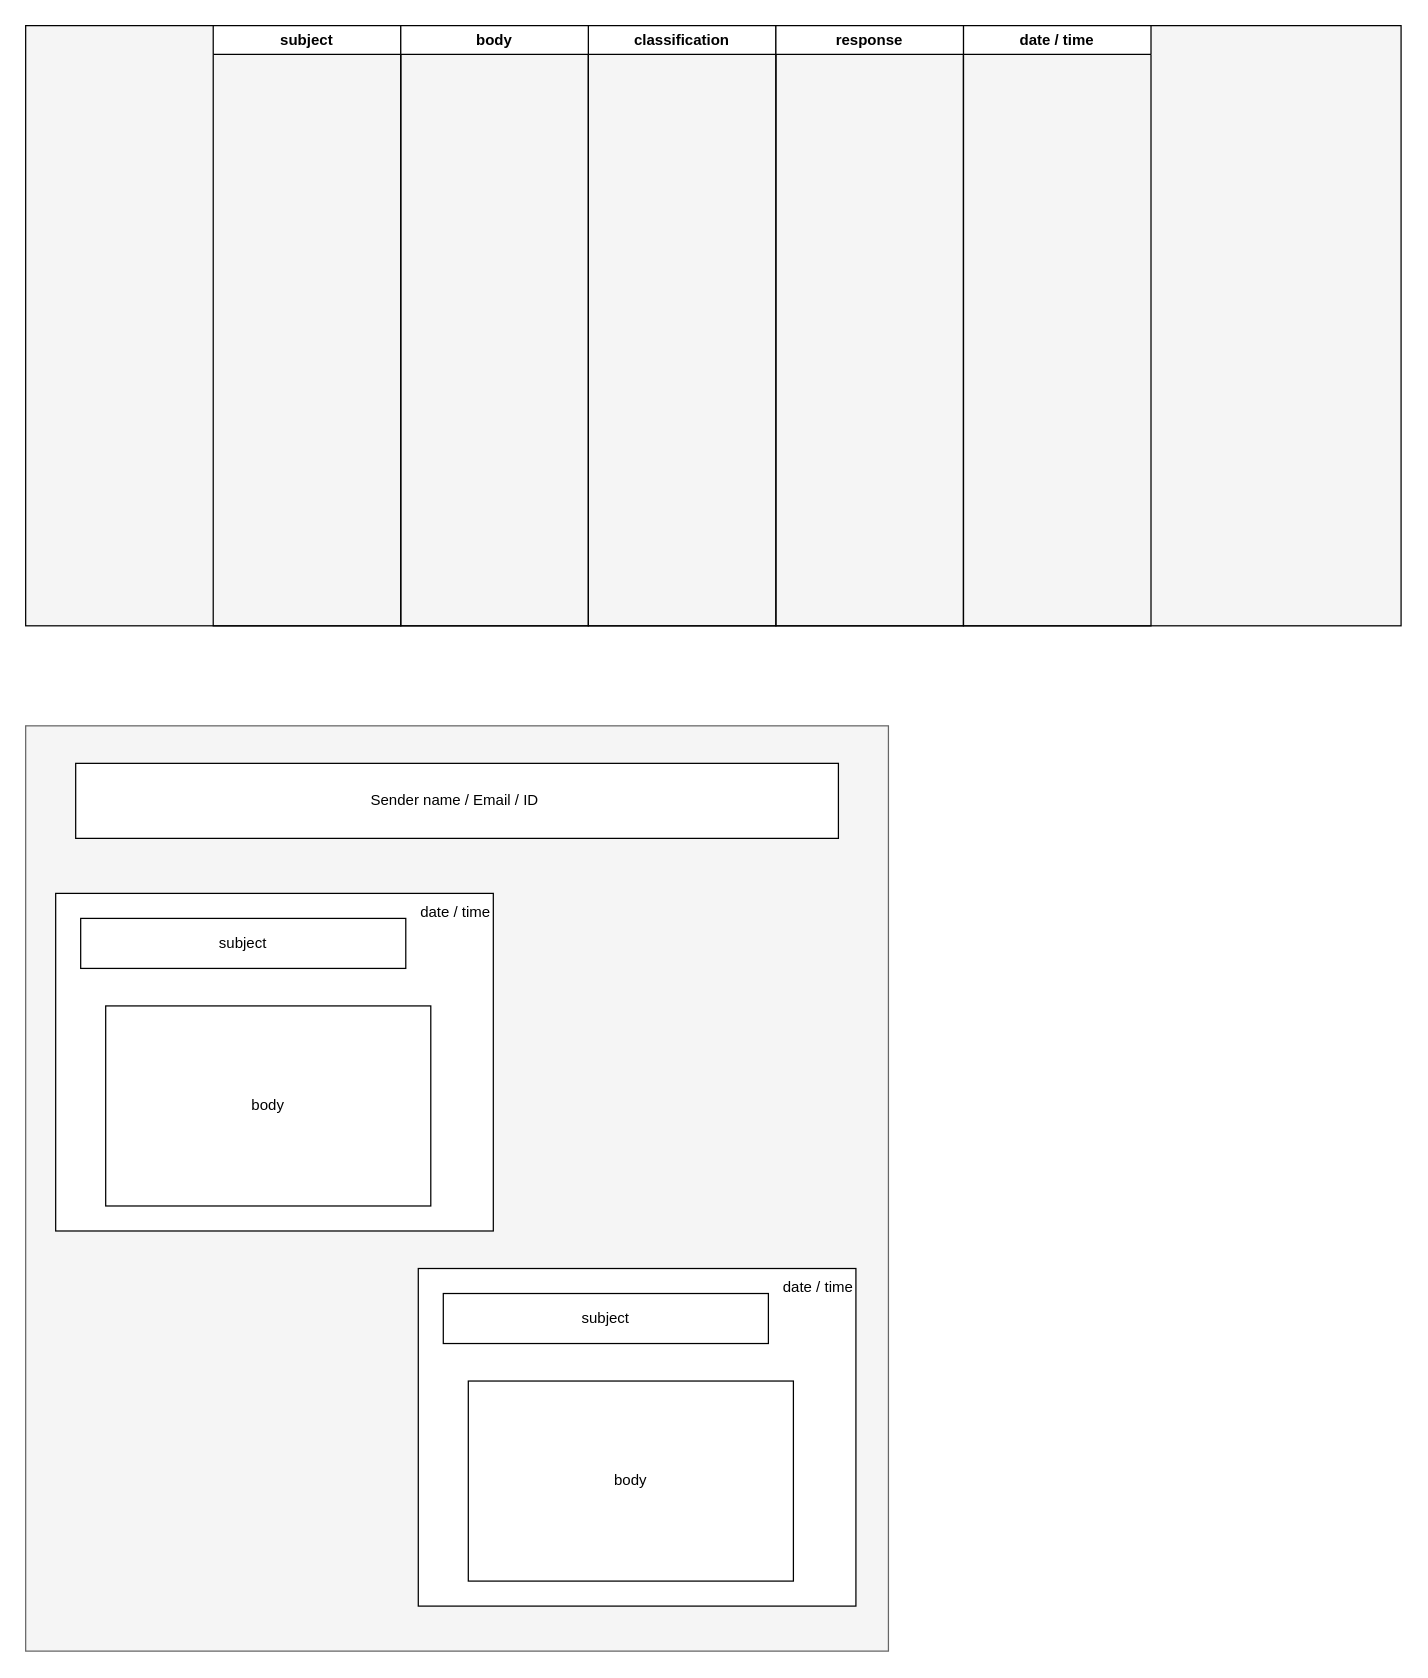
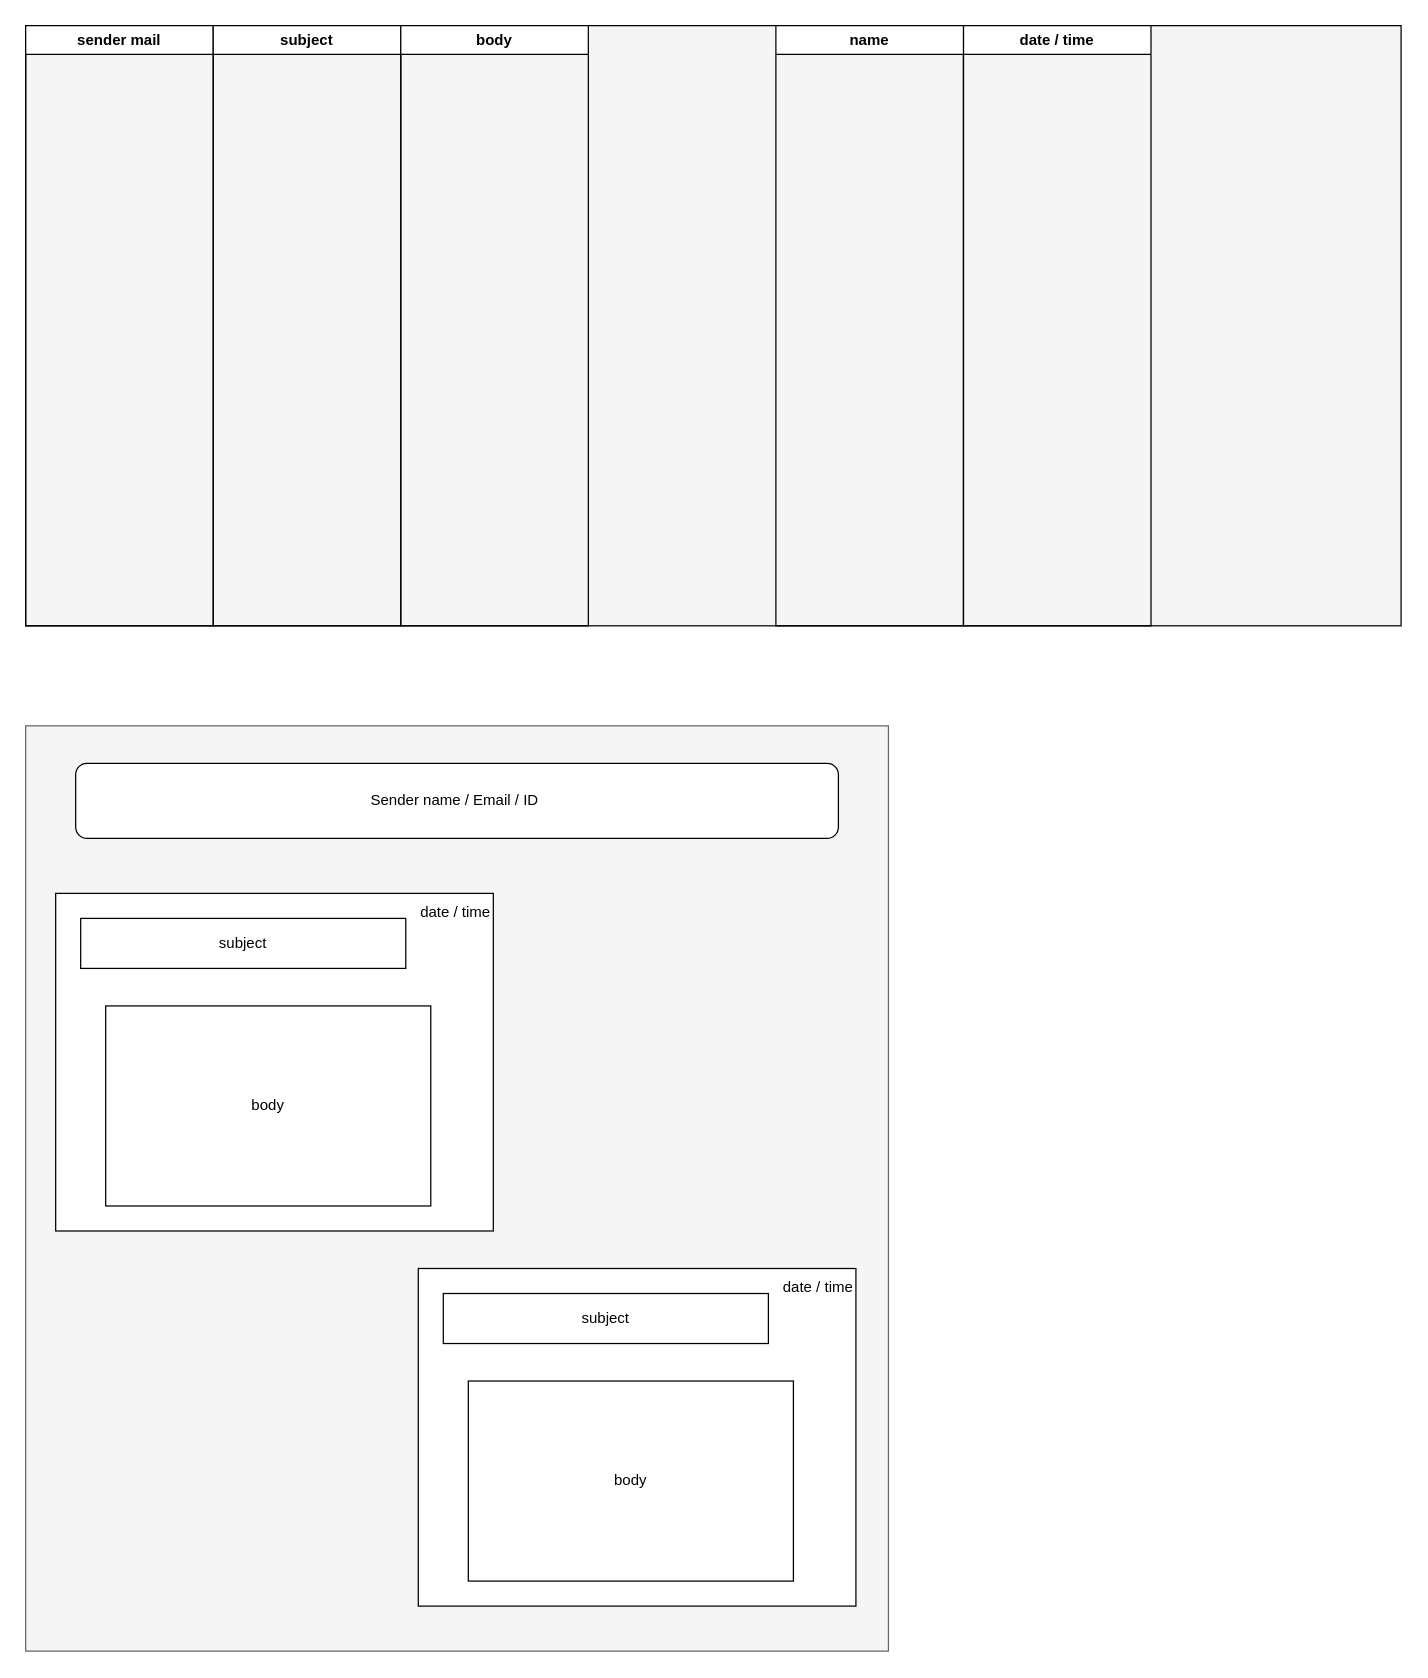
(869, 41) -> (869, 41)
none -> (119, 326)
(682, 326) -> none
(457, 801) -> (457, 801)
